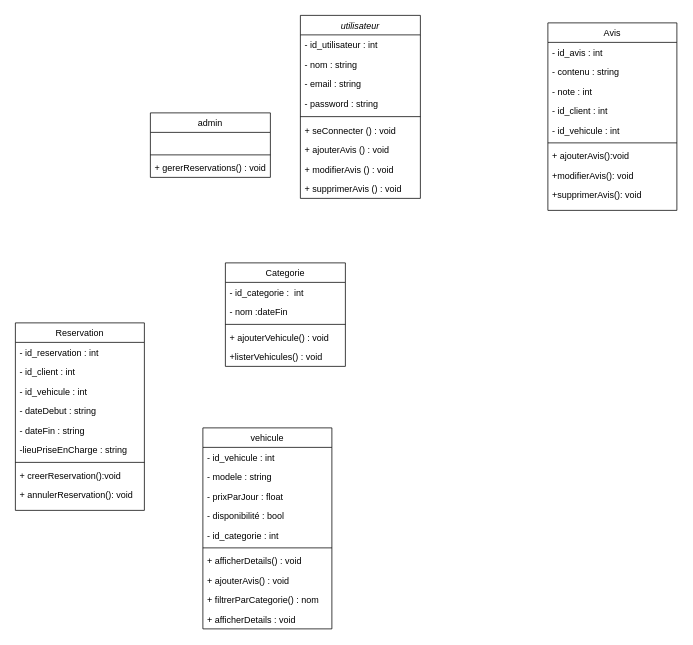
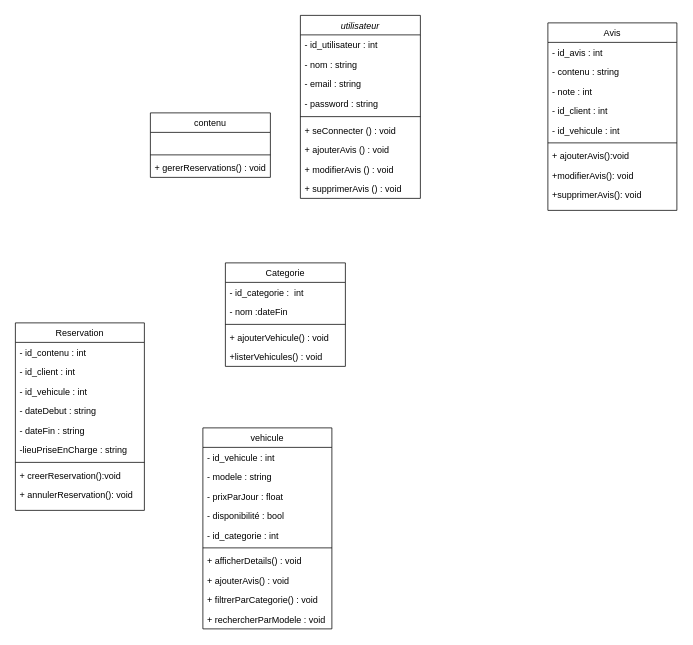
(210, 123) -> (210, 123)
(67, 353) -> (58, 353)
(272, 600) -> (273, 600)
(258, 620) -> (271, 620)
